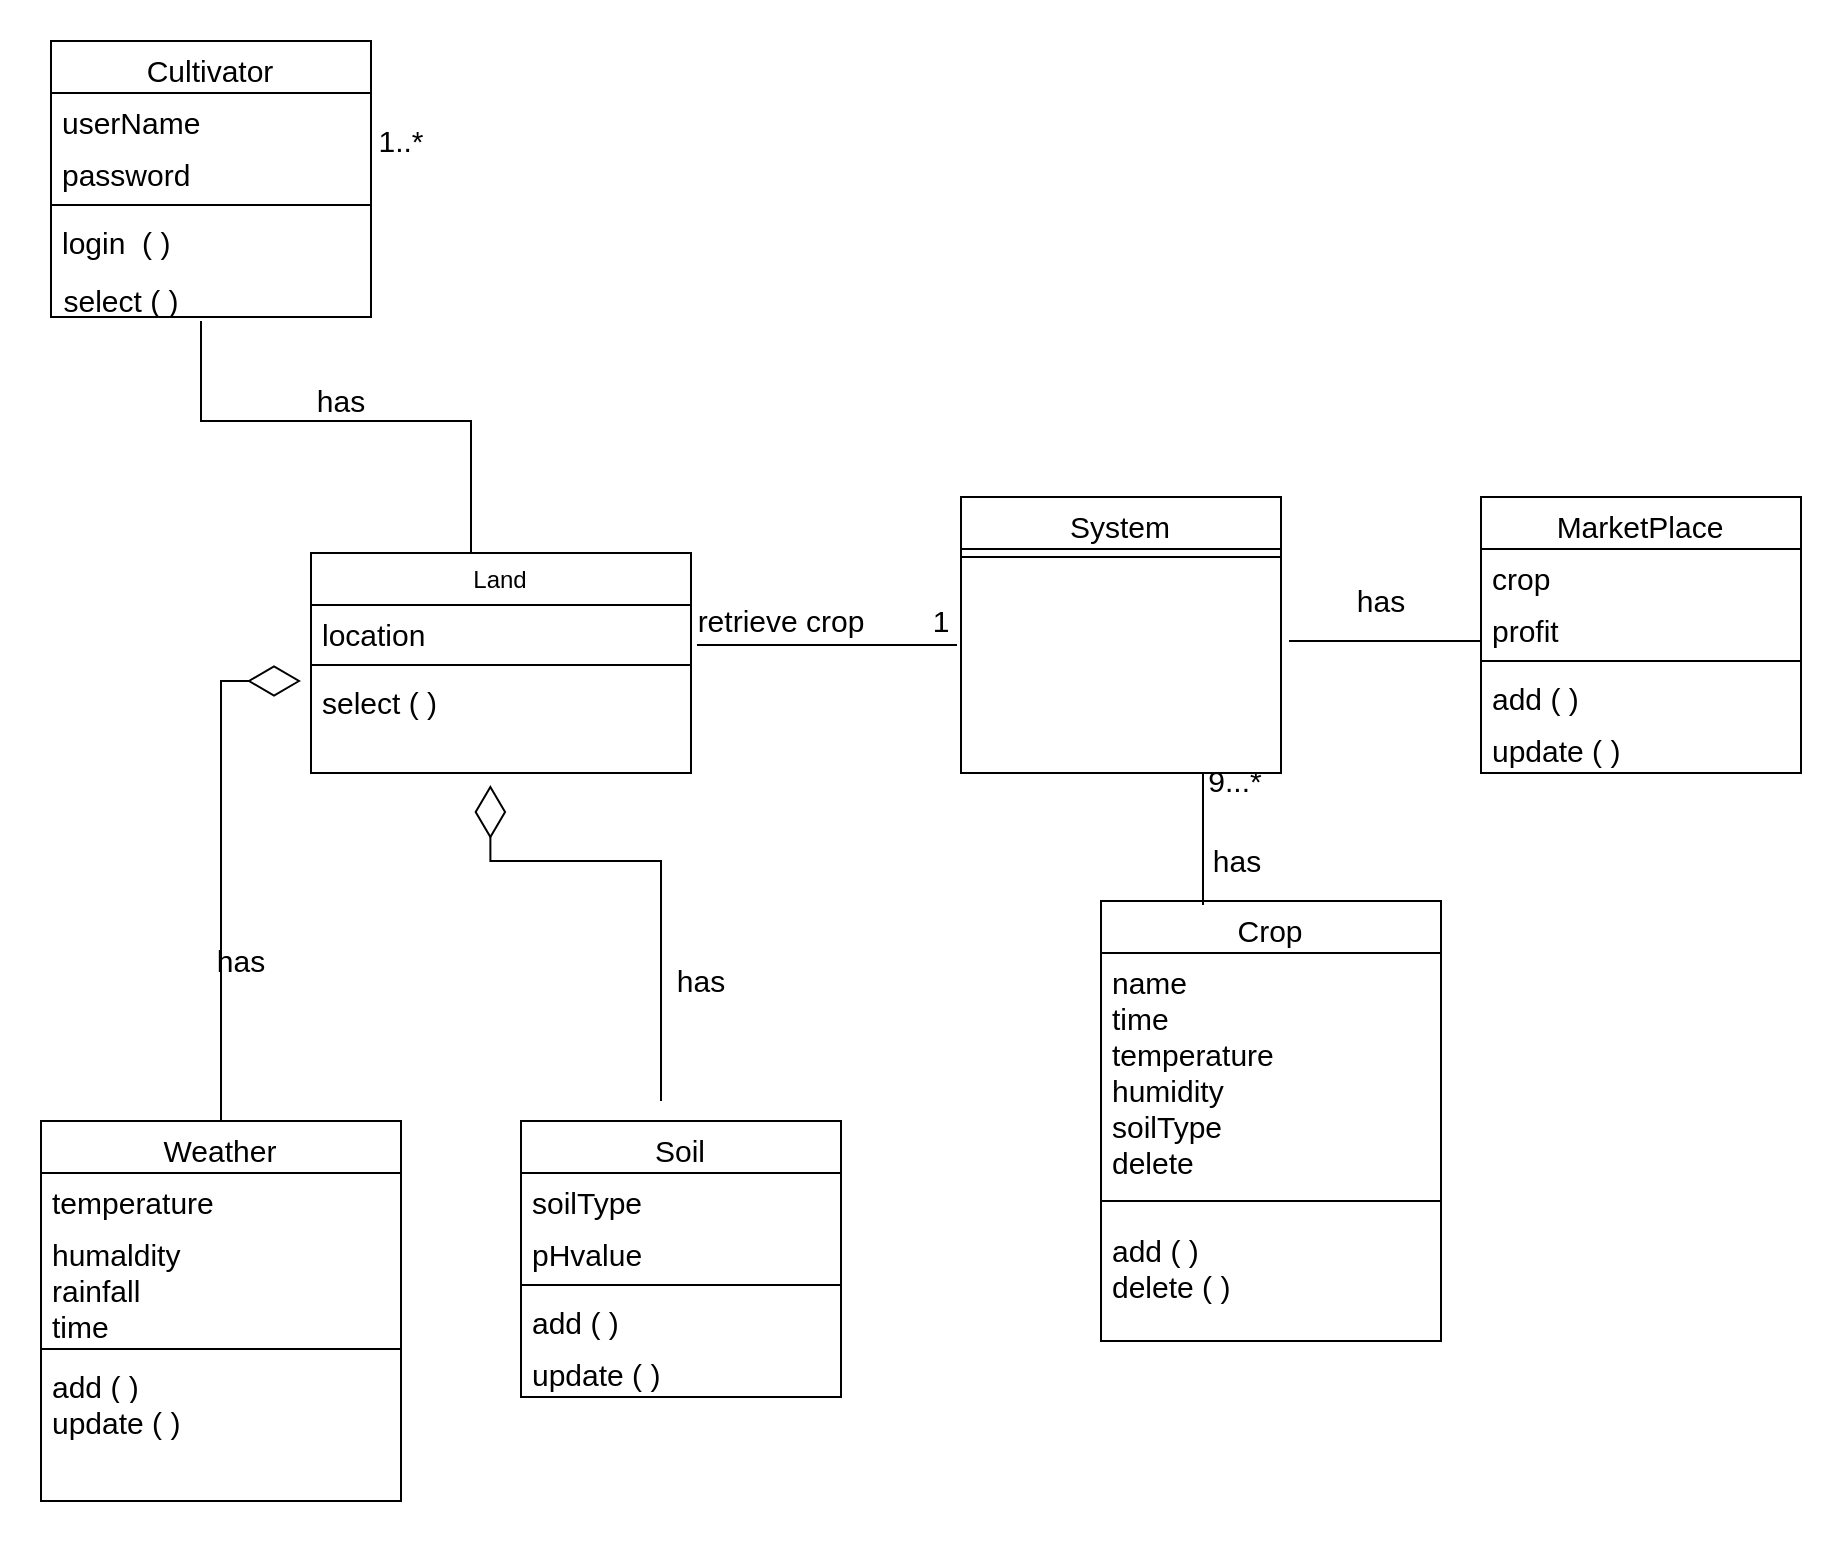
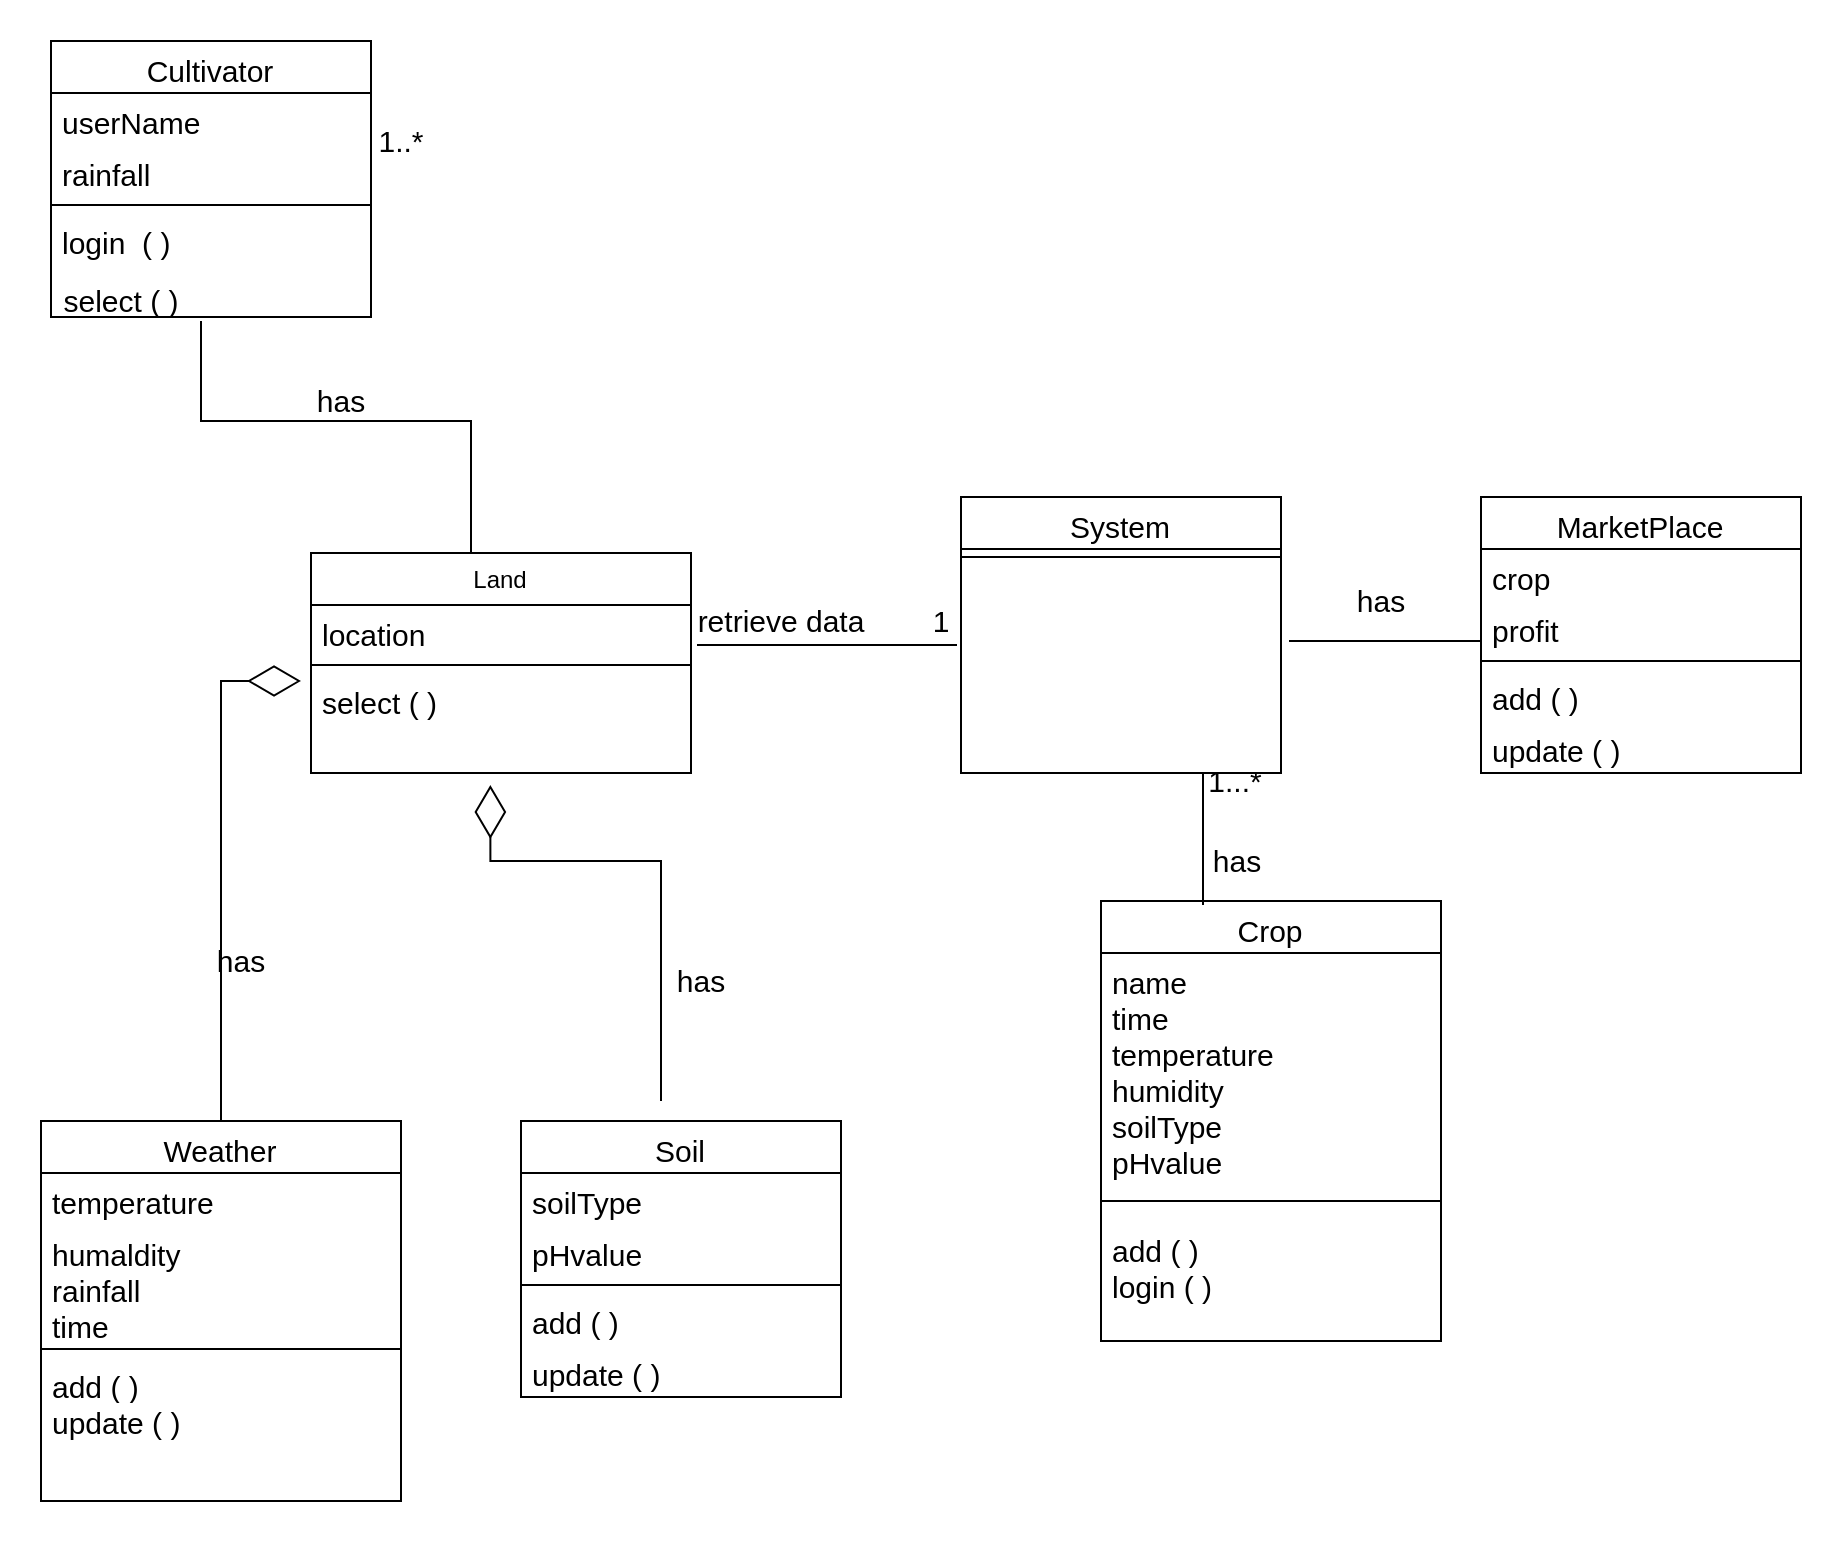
(129, 176) -> (118, 176)
(782, 621) -> (782, 621)
(1236, 781) -> (1236, 781)
(1146, 984) -> (1146, 984)
(1163, 1252) -> (1163, 1252)
